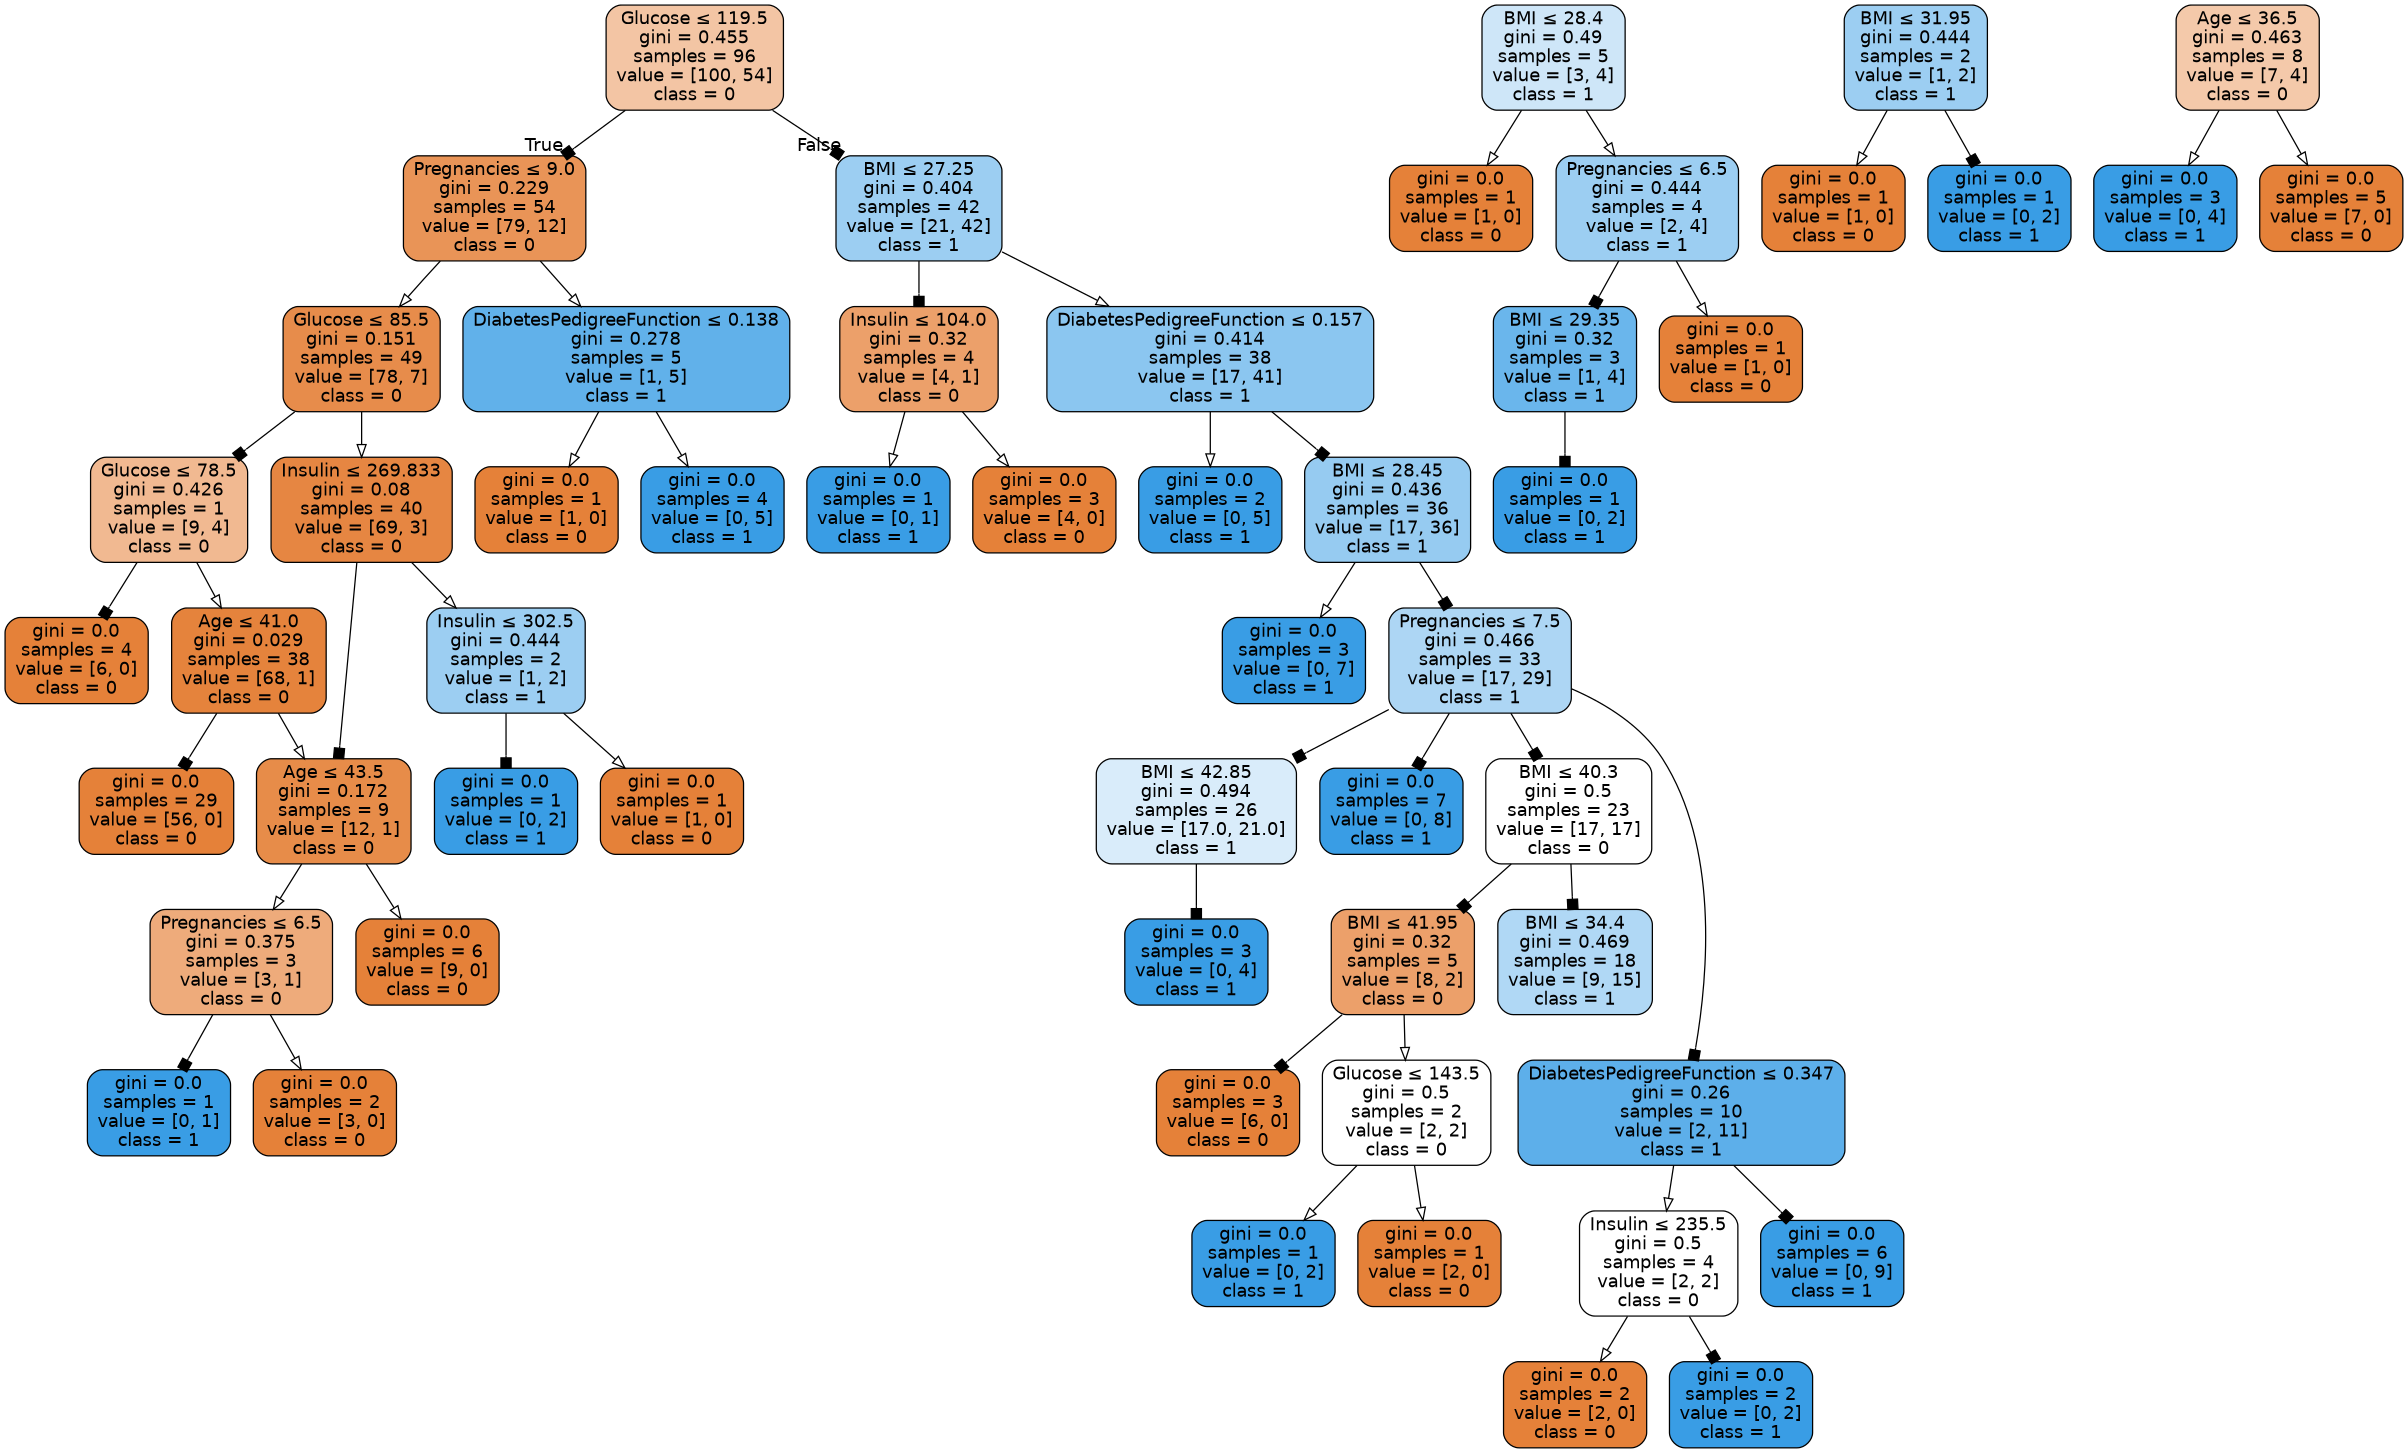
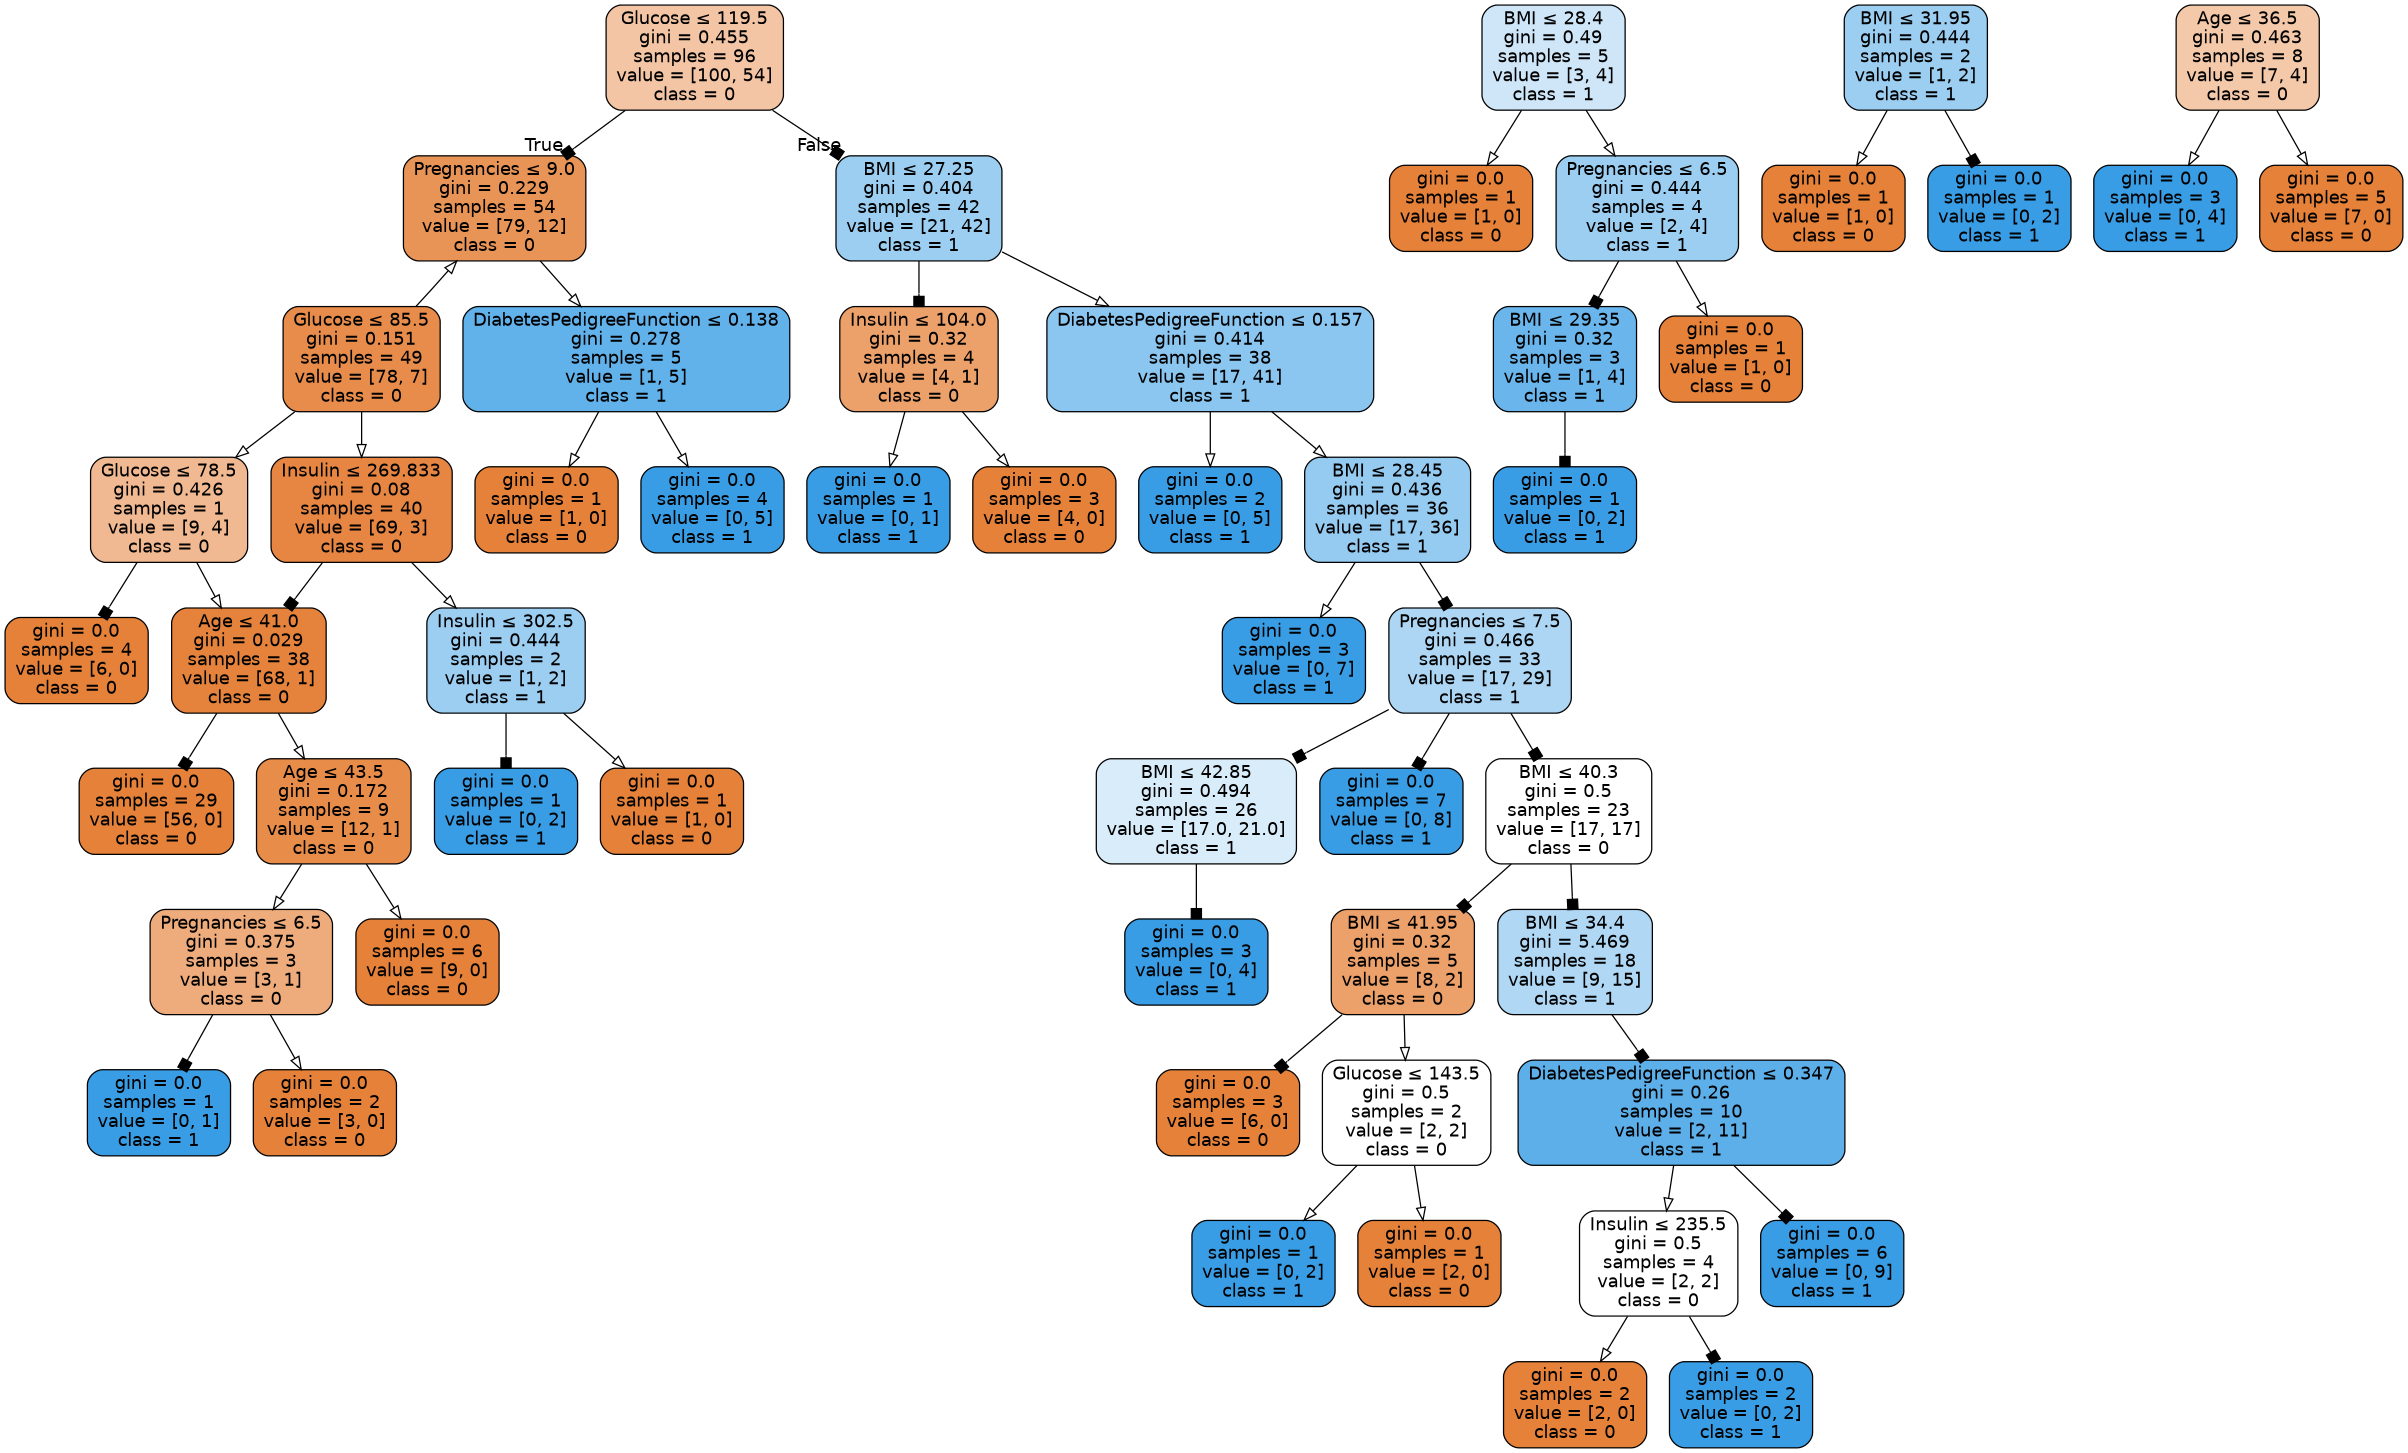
(424, 279) -> (432, 289)
(271, 430) -> (271, 430)
(1294, 430) -> (1294, 430)
(348, 654) -> (309, 580)
(1696, 842) -> (1625, 1032)
(1575, 942) -> (1575, 942)
